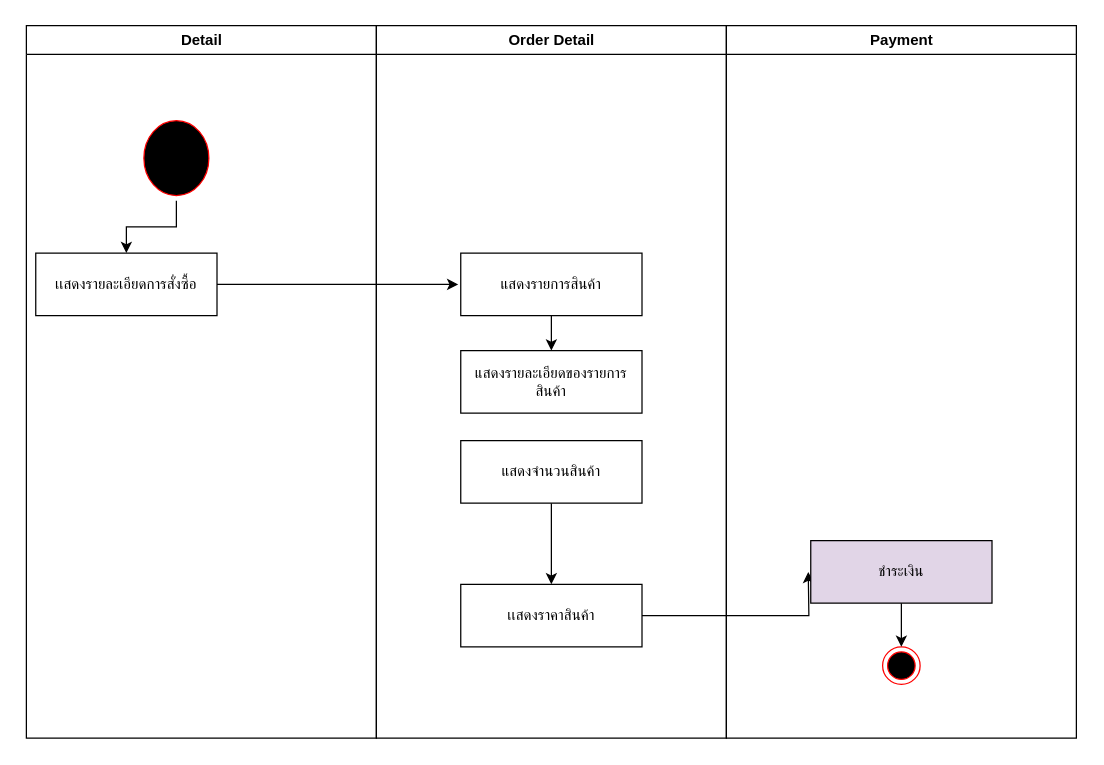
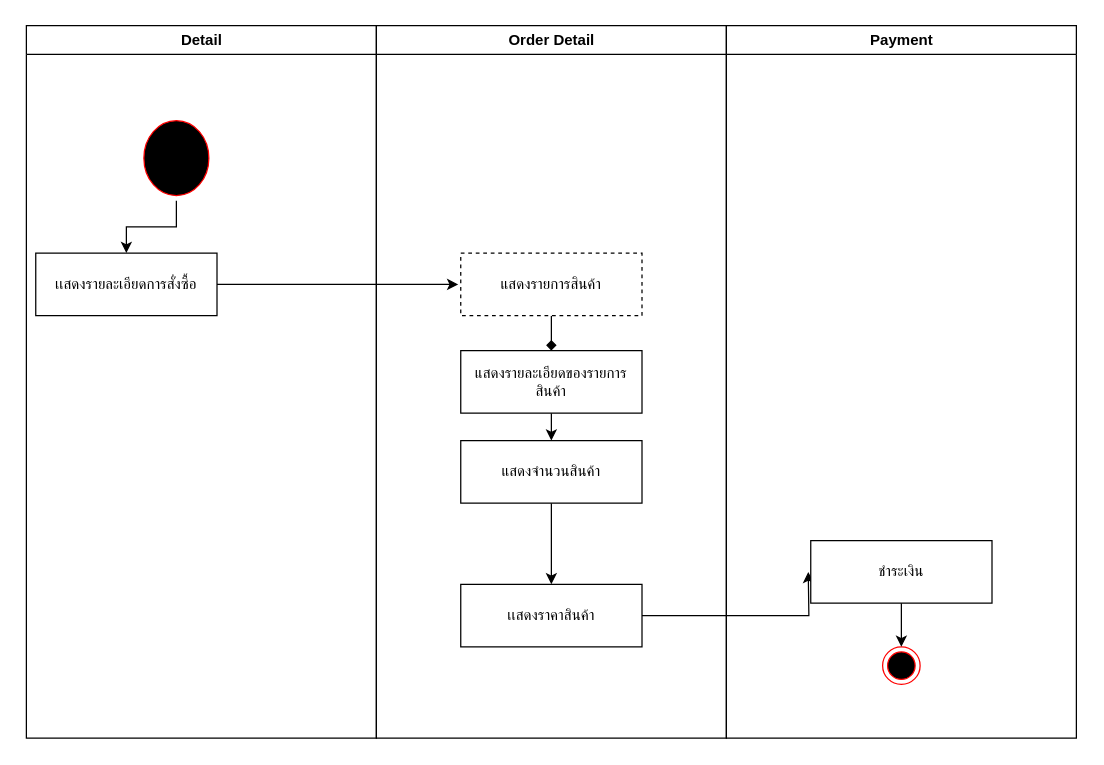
(551, 284) -> (551, 284)
(551, 341) -> (551, 340)
none -> (551, 431)
(901, 572) -> (901, 572)
